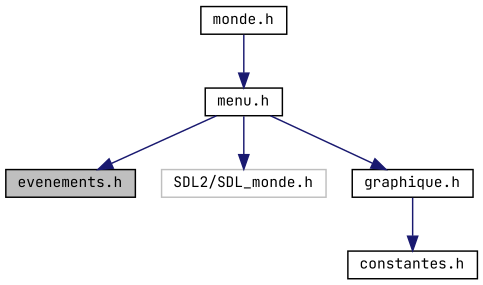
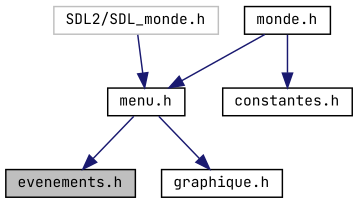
(244, 135) -> (140, 54)
(413, 217) -> (287, 54)
